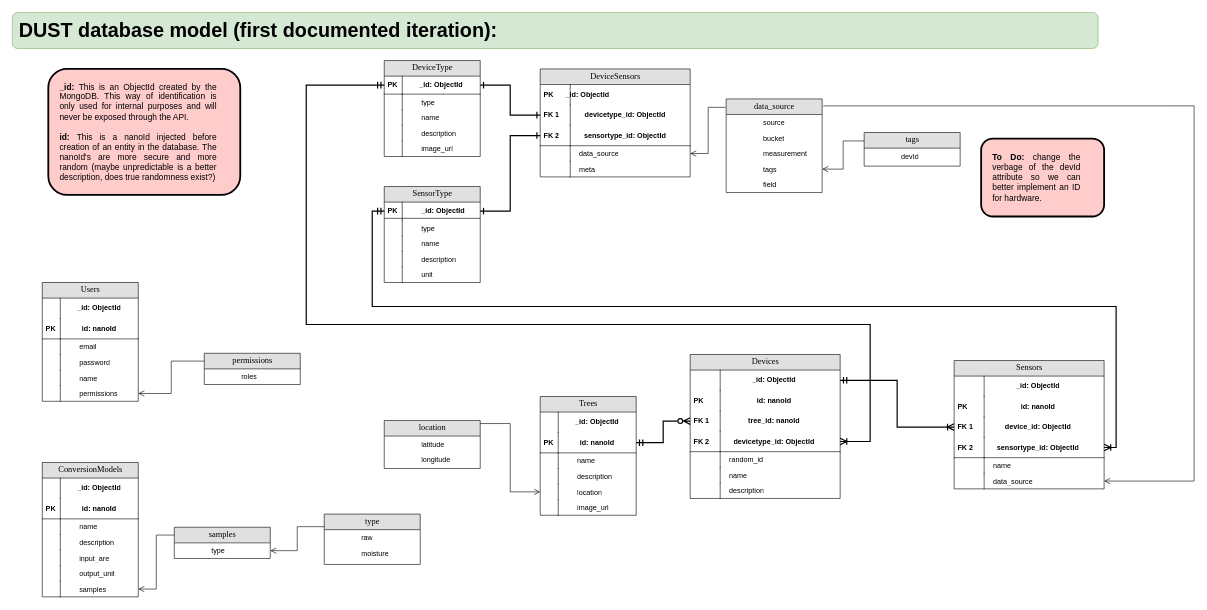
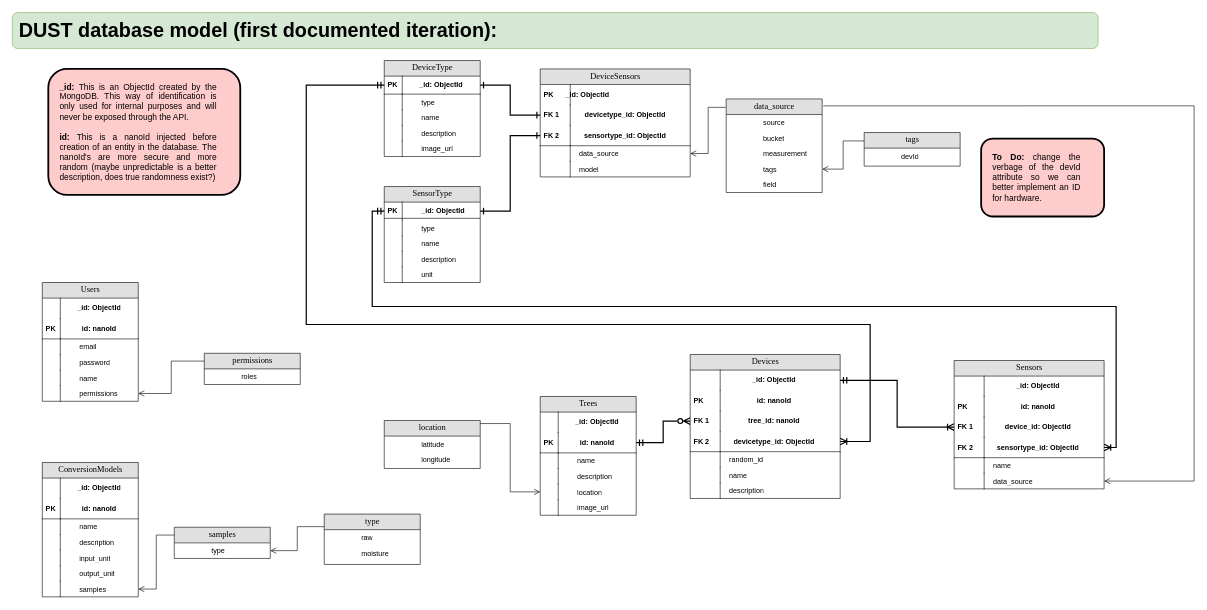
(586, 170) -> (587, 170)
(97, 558) -> (98, 558)
